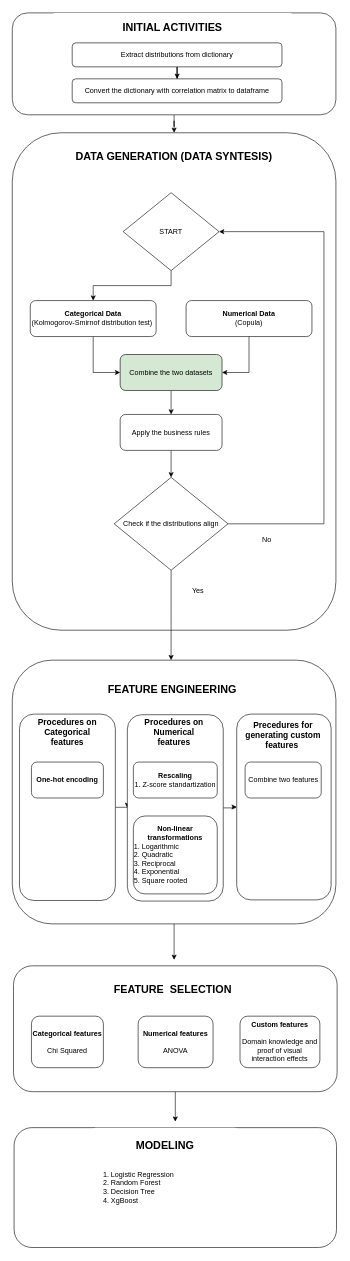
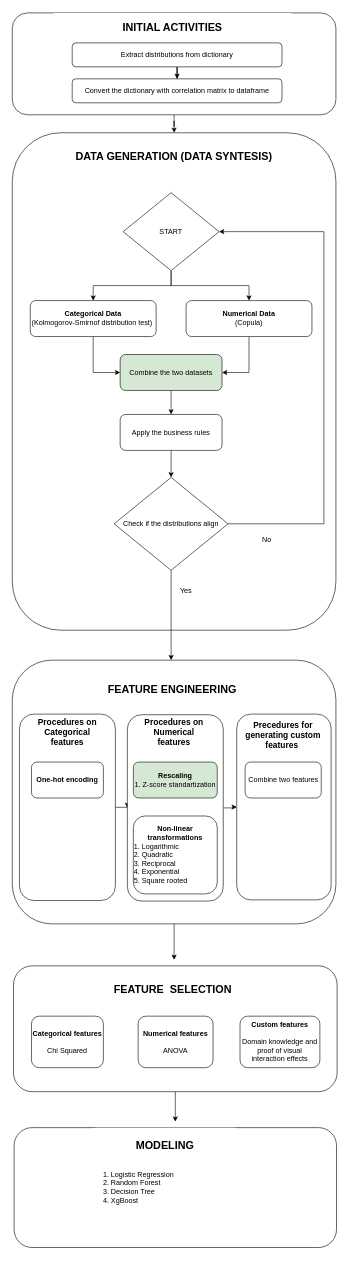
none -> (216, 285)
(198, 591) -> (186, 591)
(176, 780) -> (176, 780)
